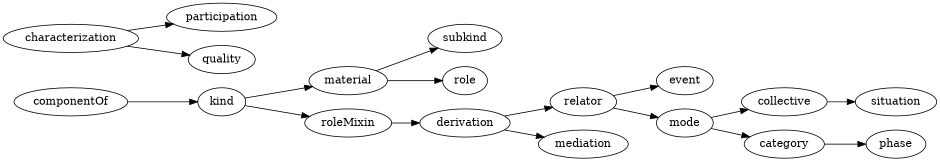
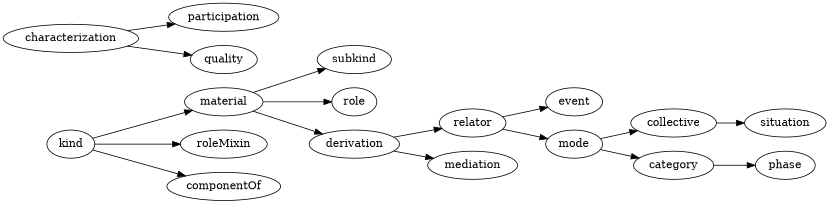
(159, 102) -> (135, 162)
(402, 123) -> (284, 121)
